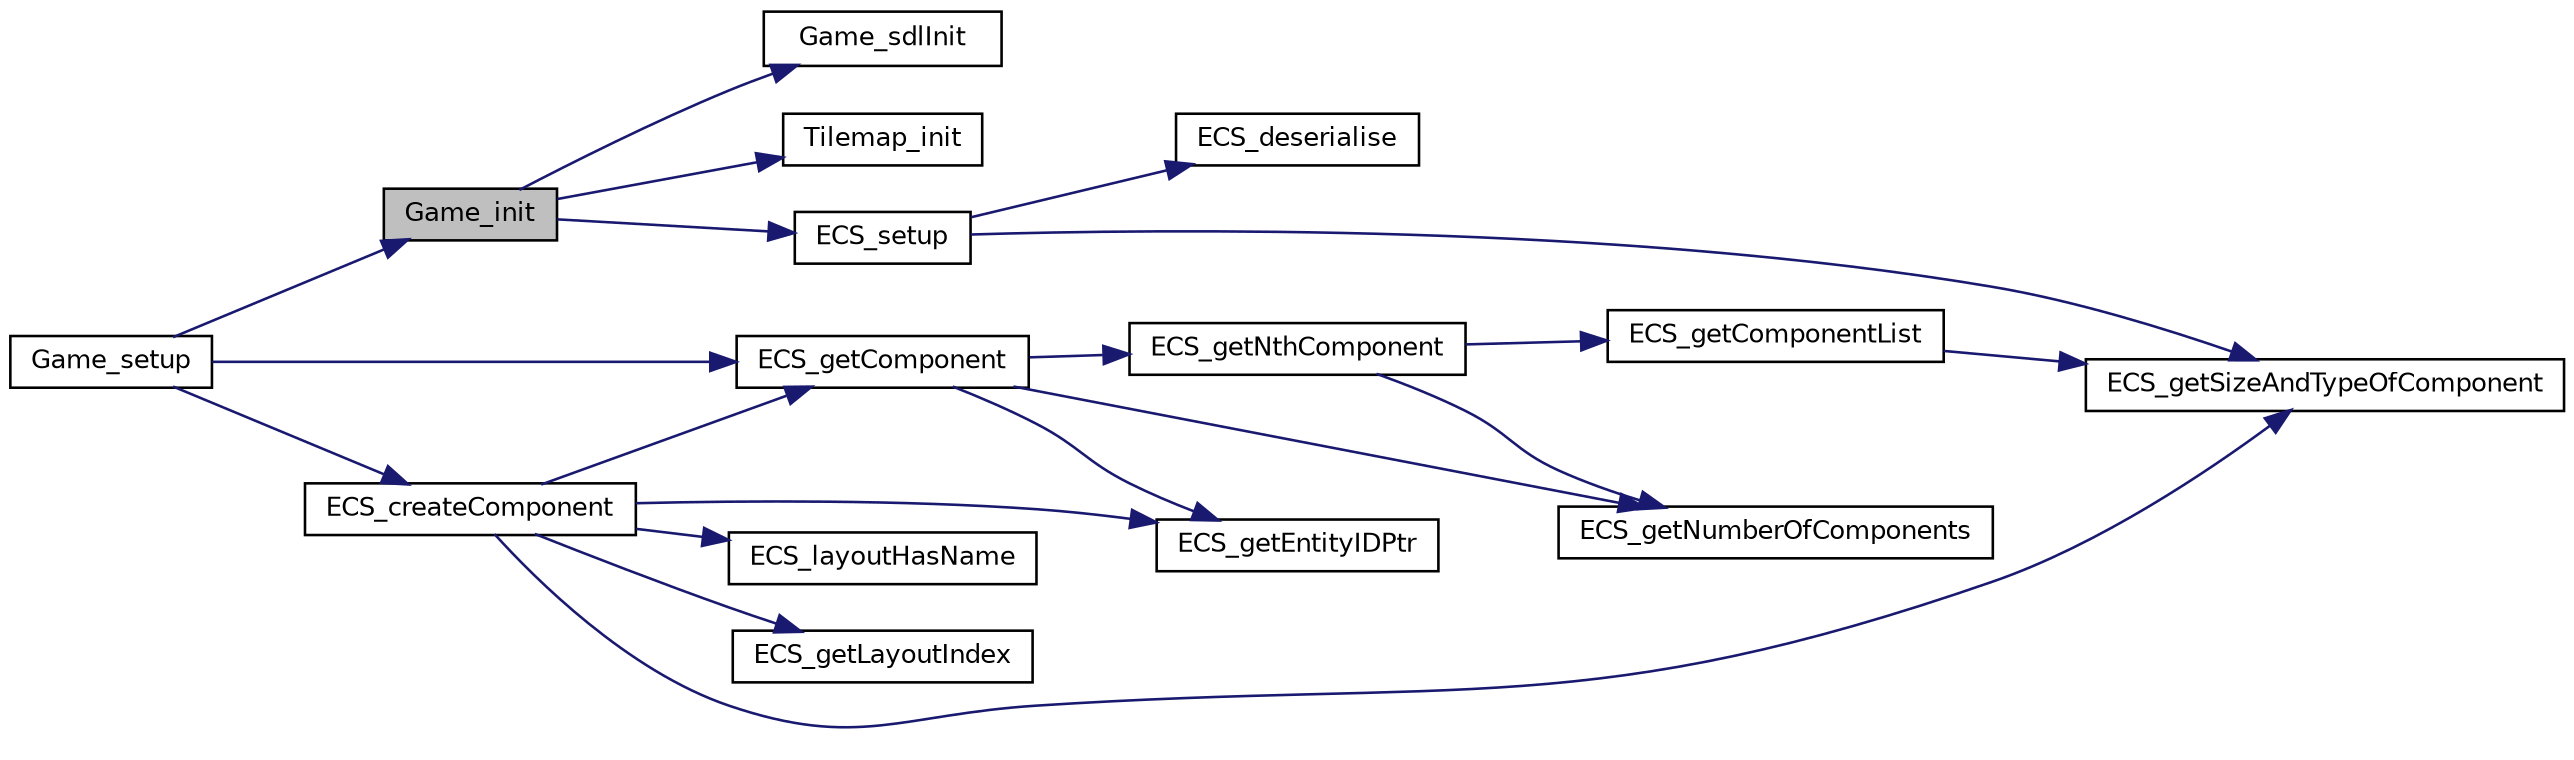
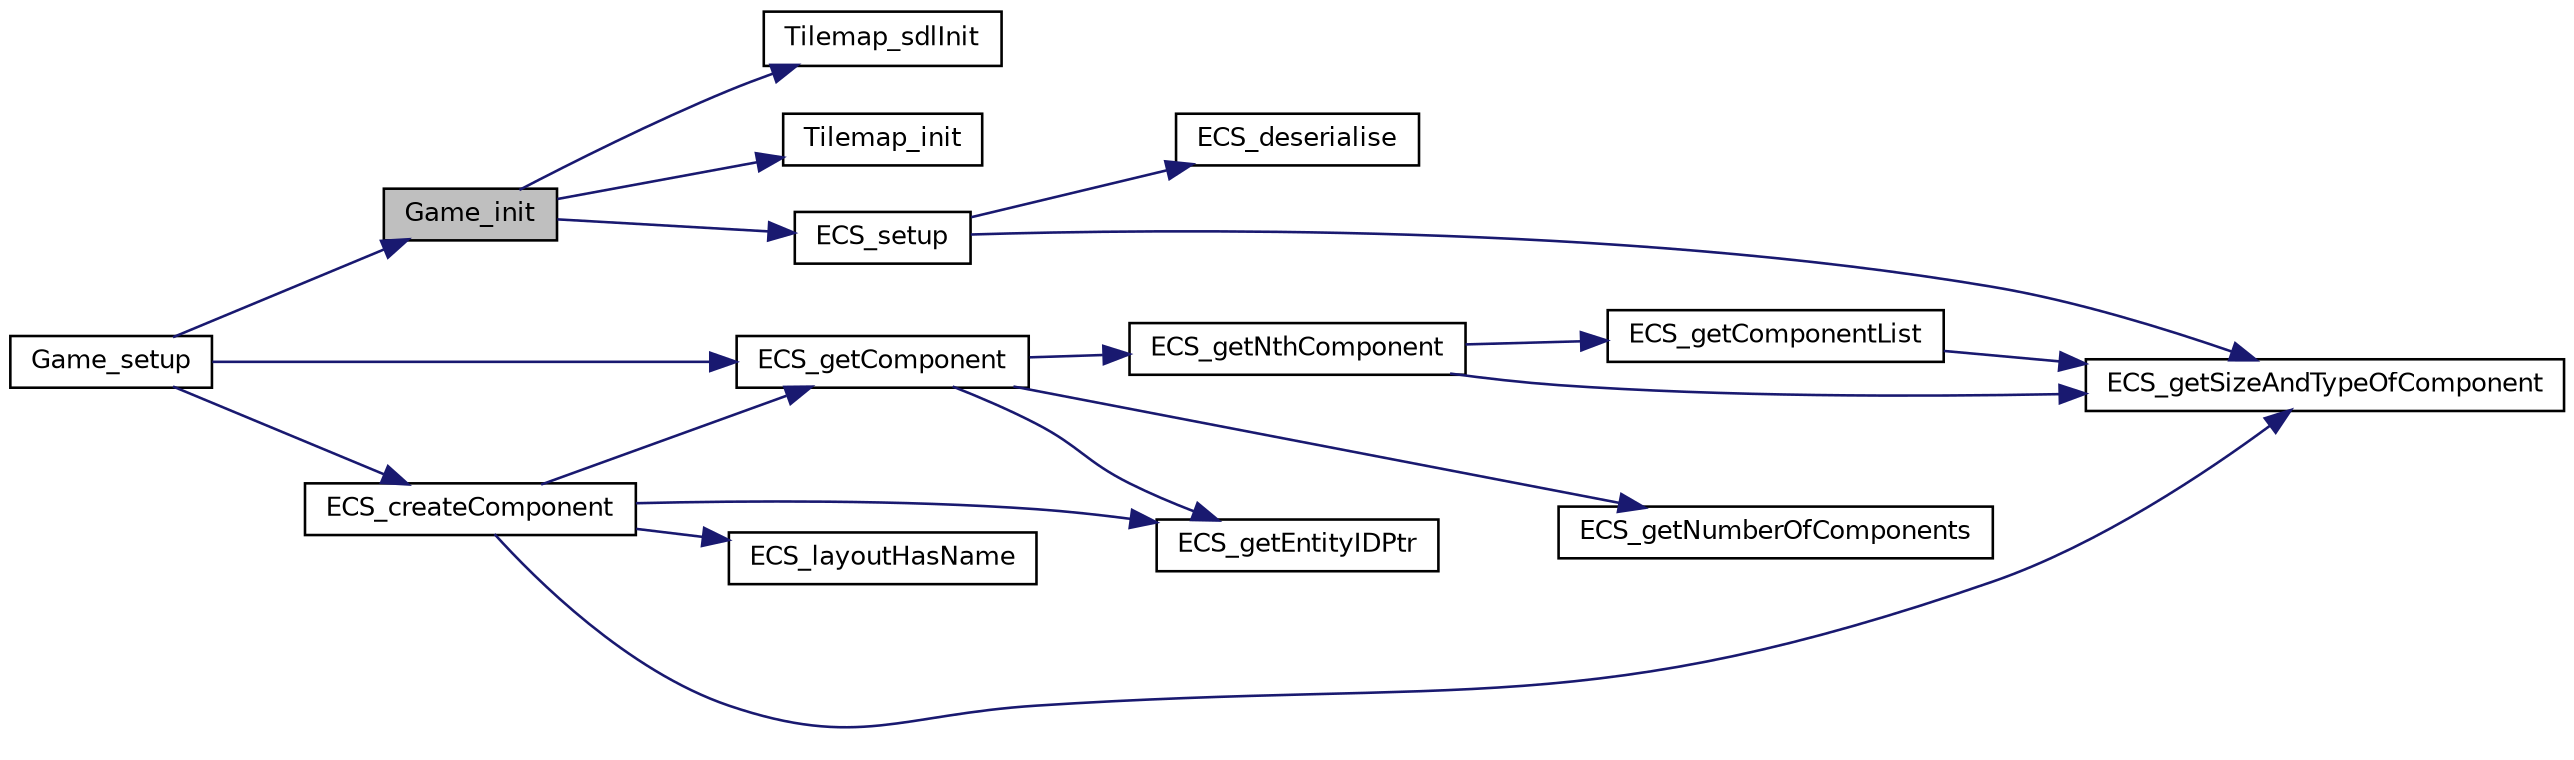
(883, 39) -> (883, 39)
(1508, 438) -> (1754, 394)
(883, 657) -> none
